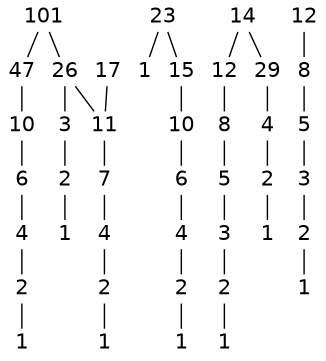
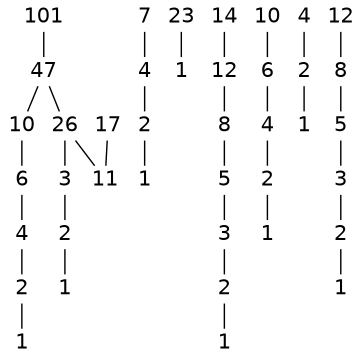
(54, 44) -> (54, 99)
(181, 72) -> none
(267, 72) -> none
(104, 153) -> none
